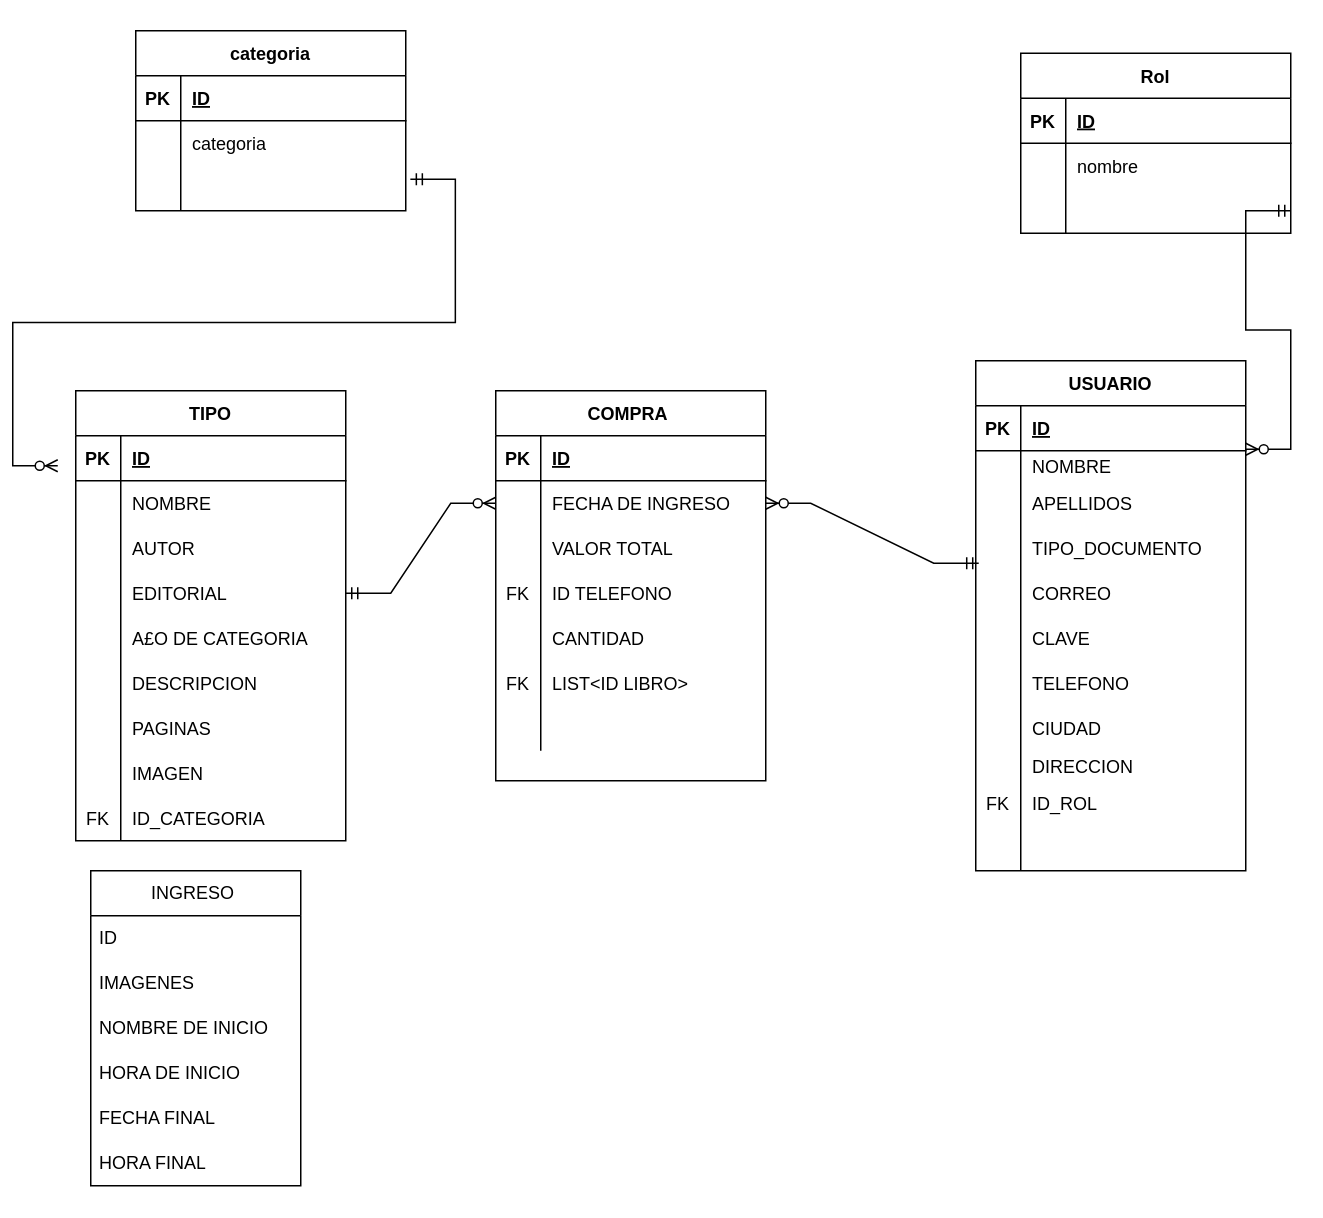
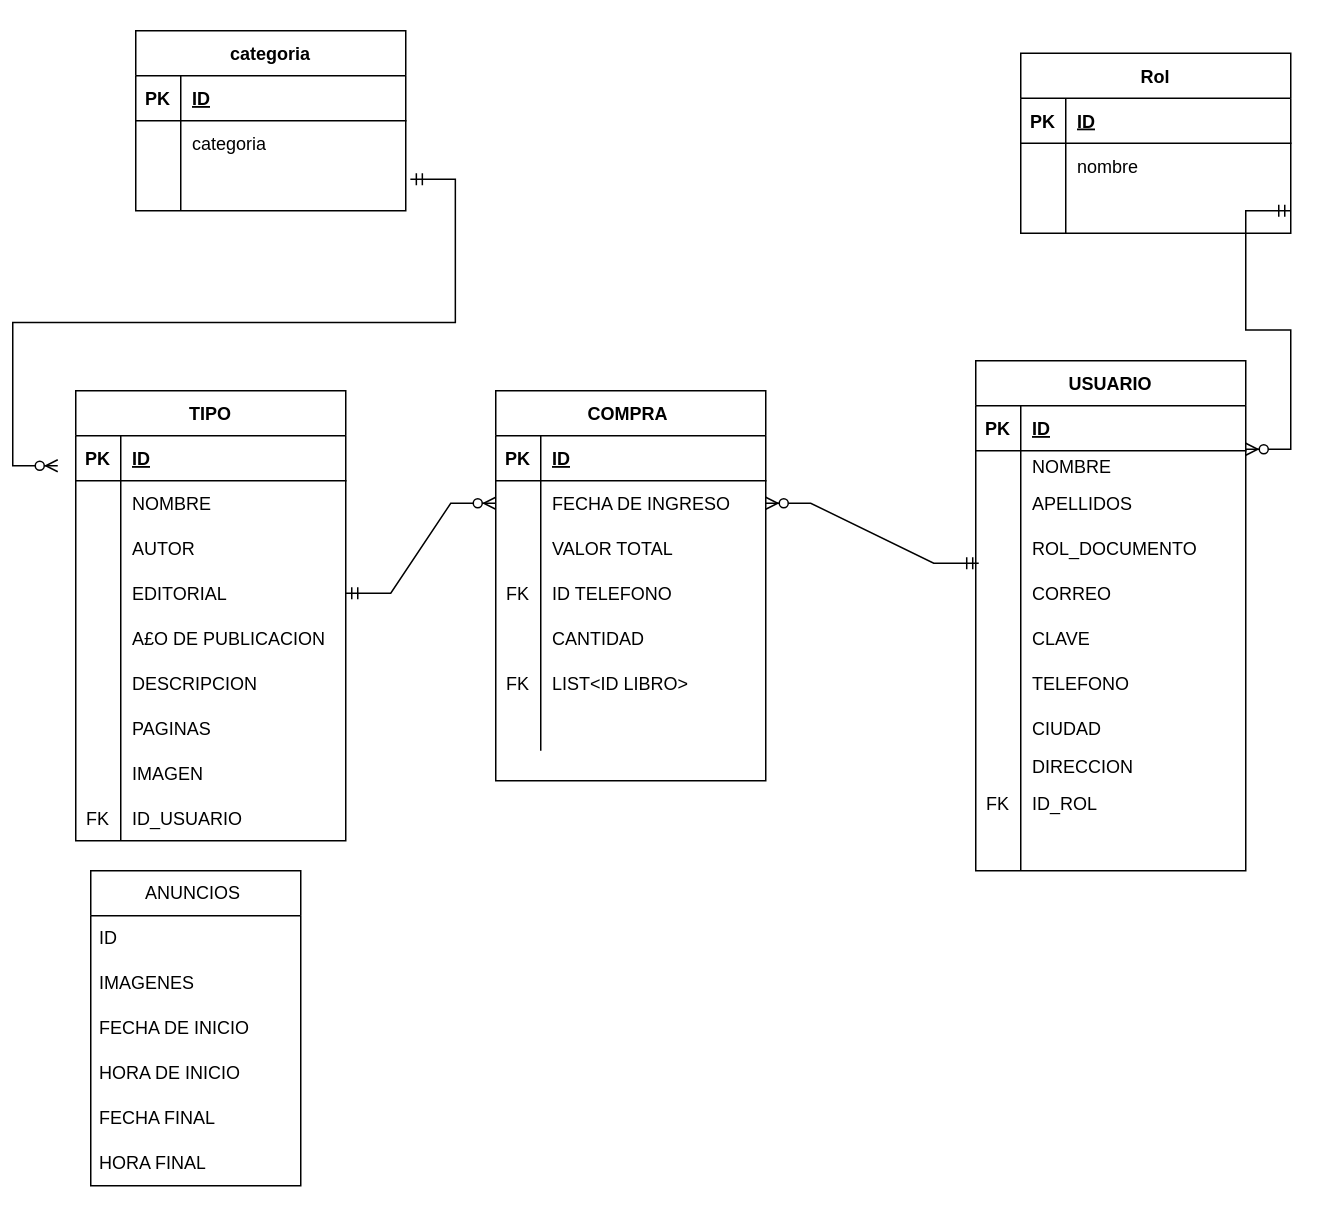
(1103, 549) -> (1098, 549)
(208, 639) -> (218, 639)
(192, 819) -> (182, 819)
(196, 893) -> (196, 893)
(176, 1028) -> (171, 1028)
